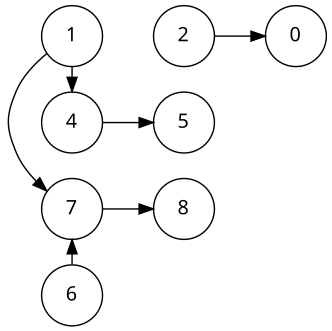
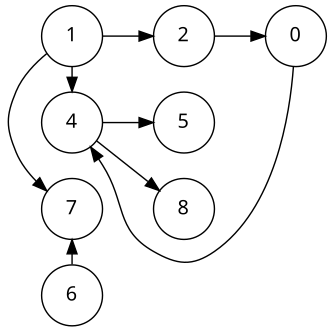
none -> (121, 36)
(121, 209) -> (122, 161)
none -> (226, 241)
